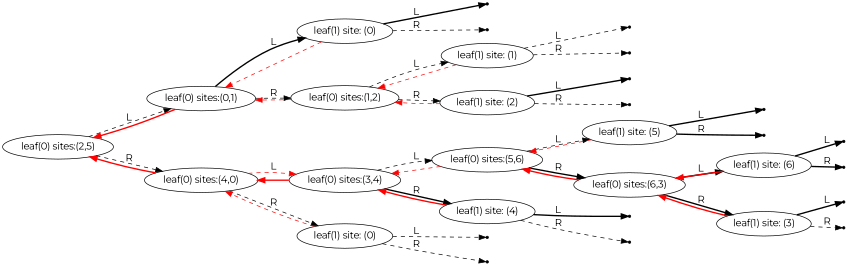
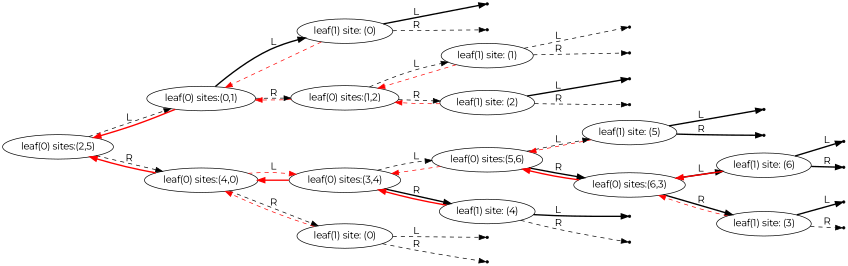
(696, 208) -> (696, 208)
